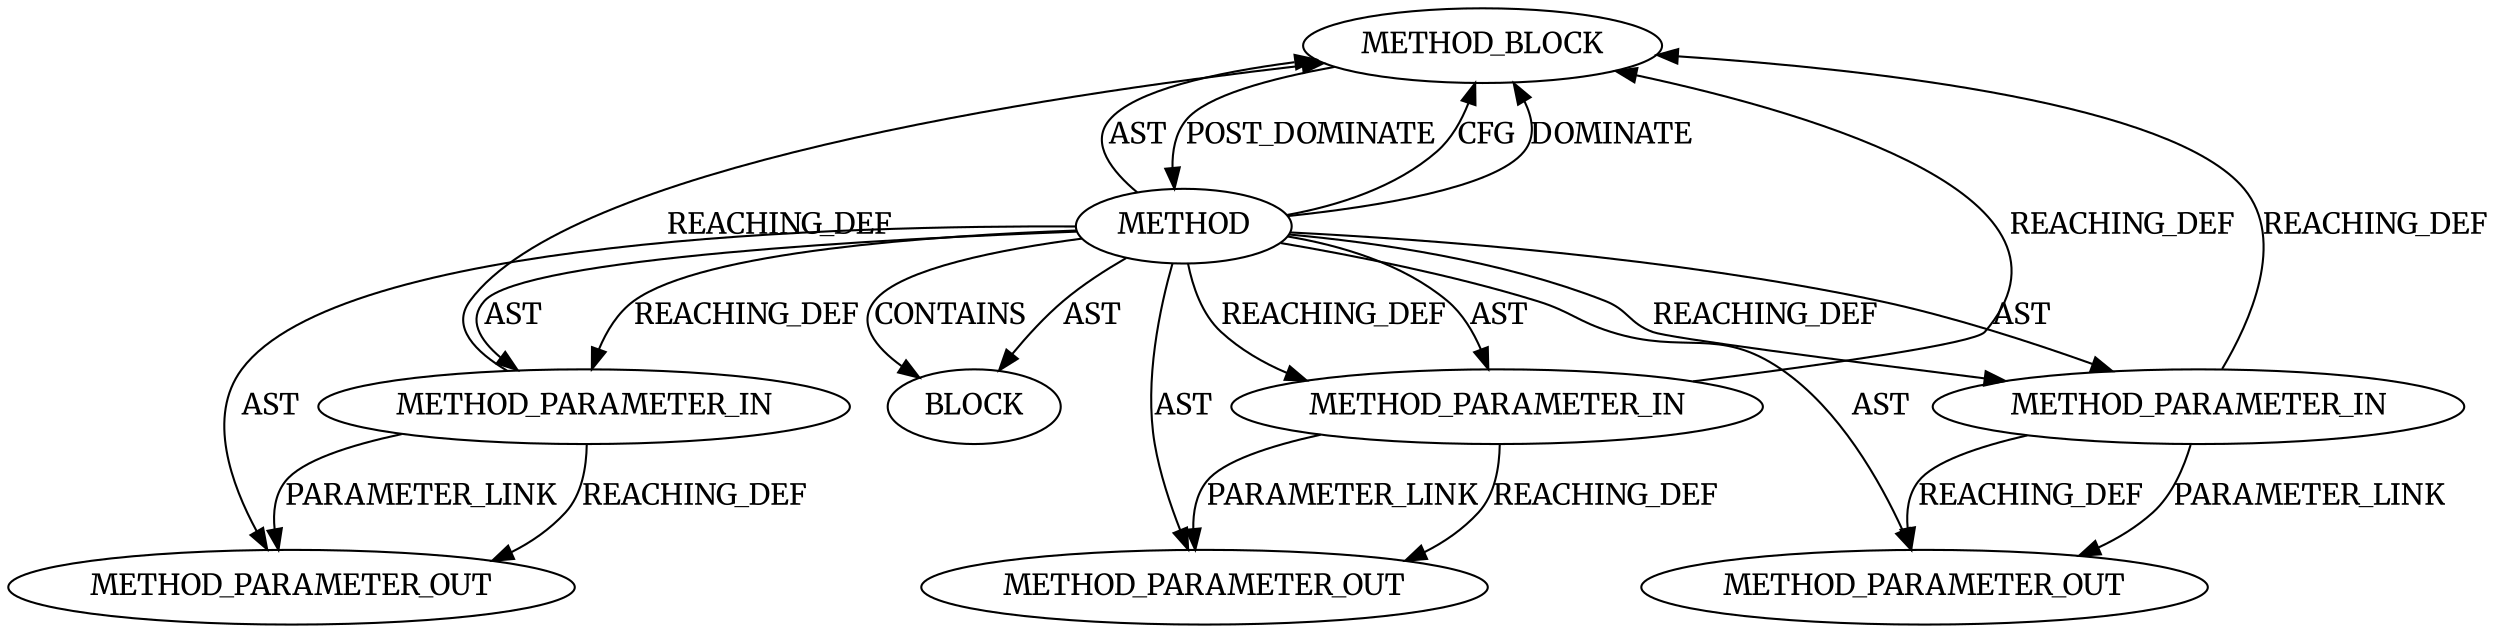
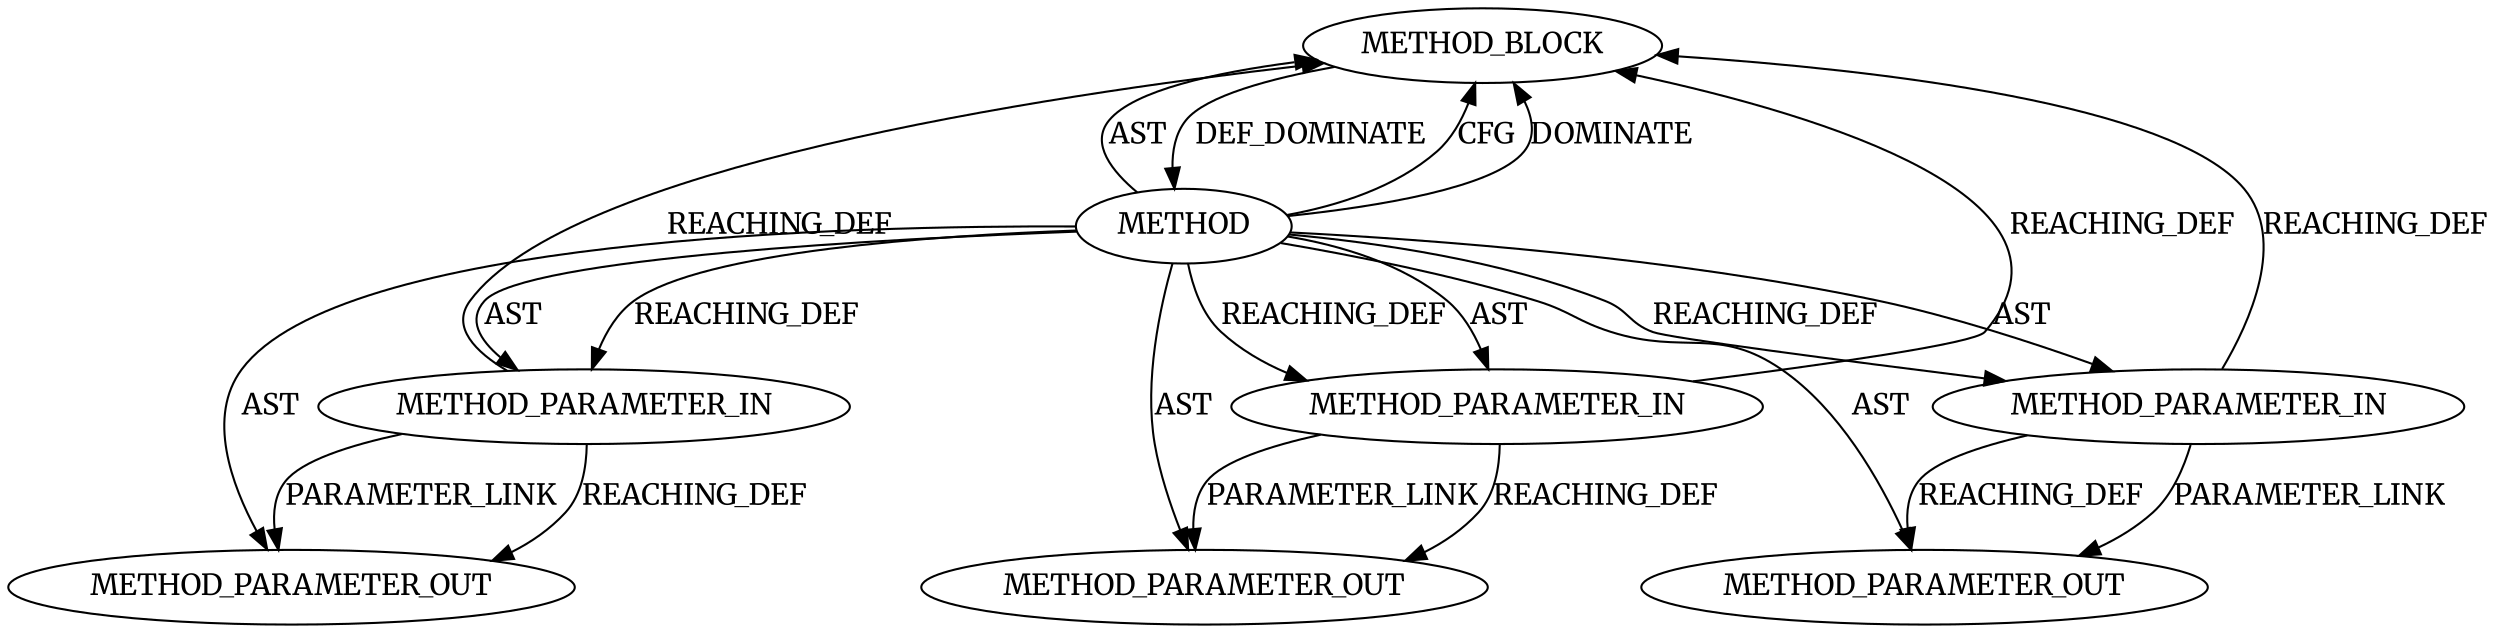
(1311, 136) -> (1311, 136)
(974, 407) -> none
